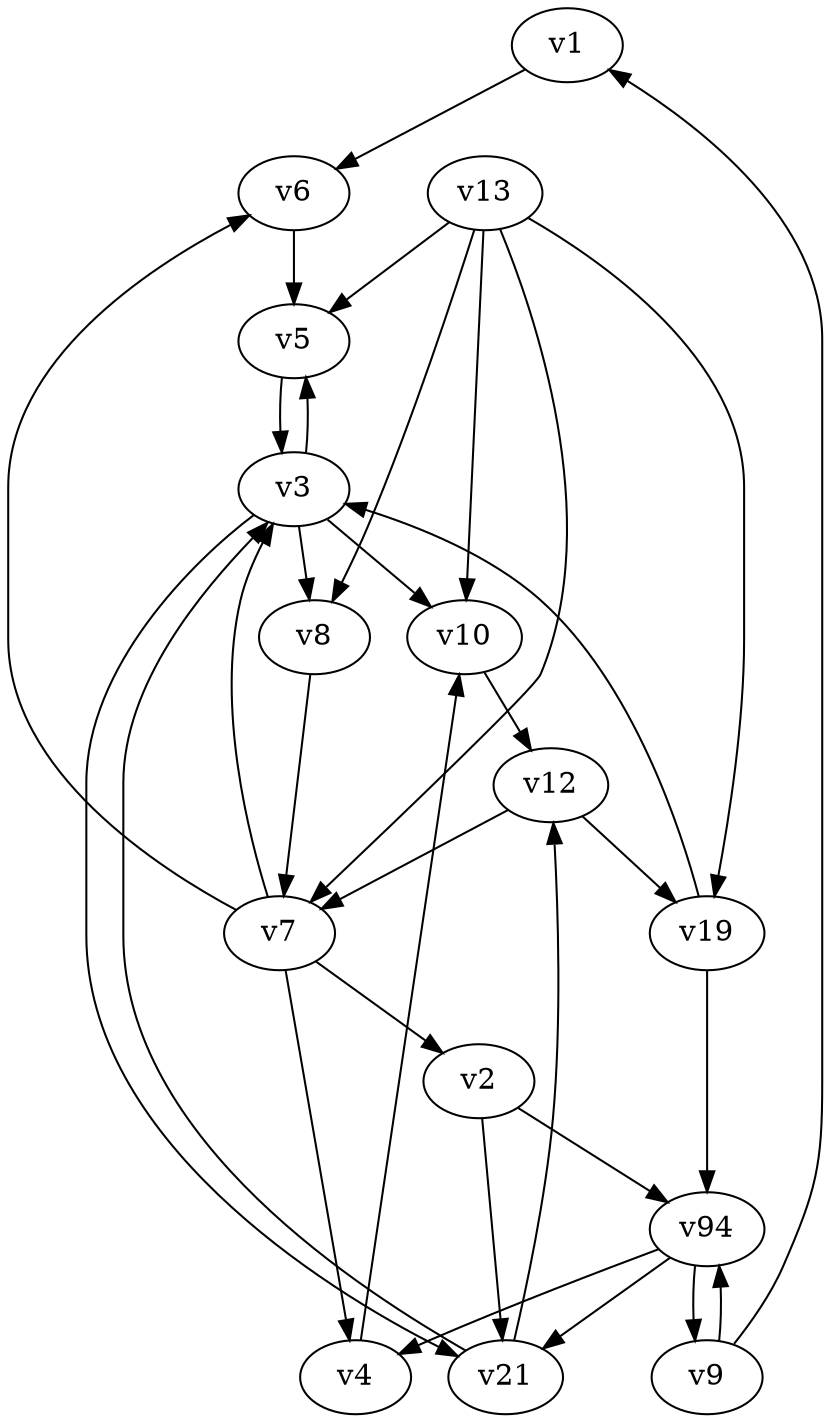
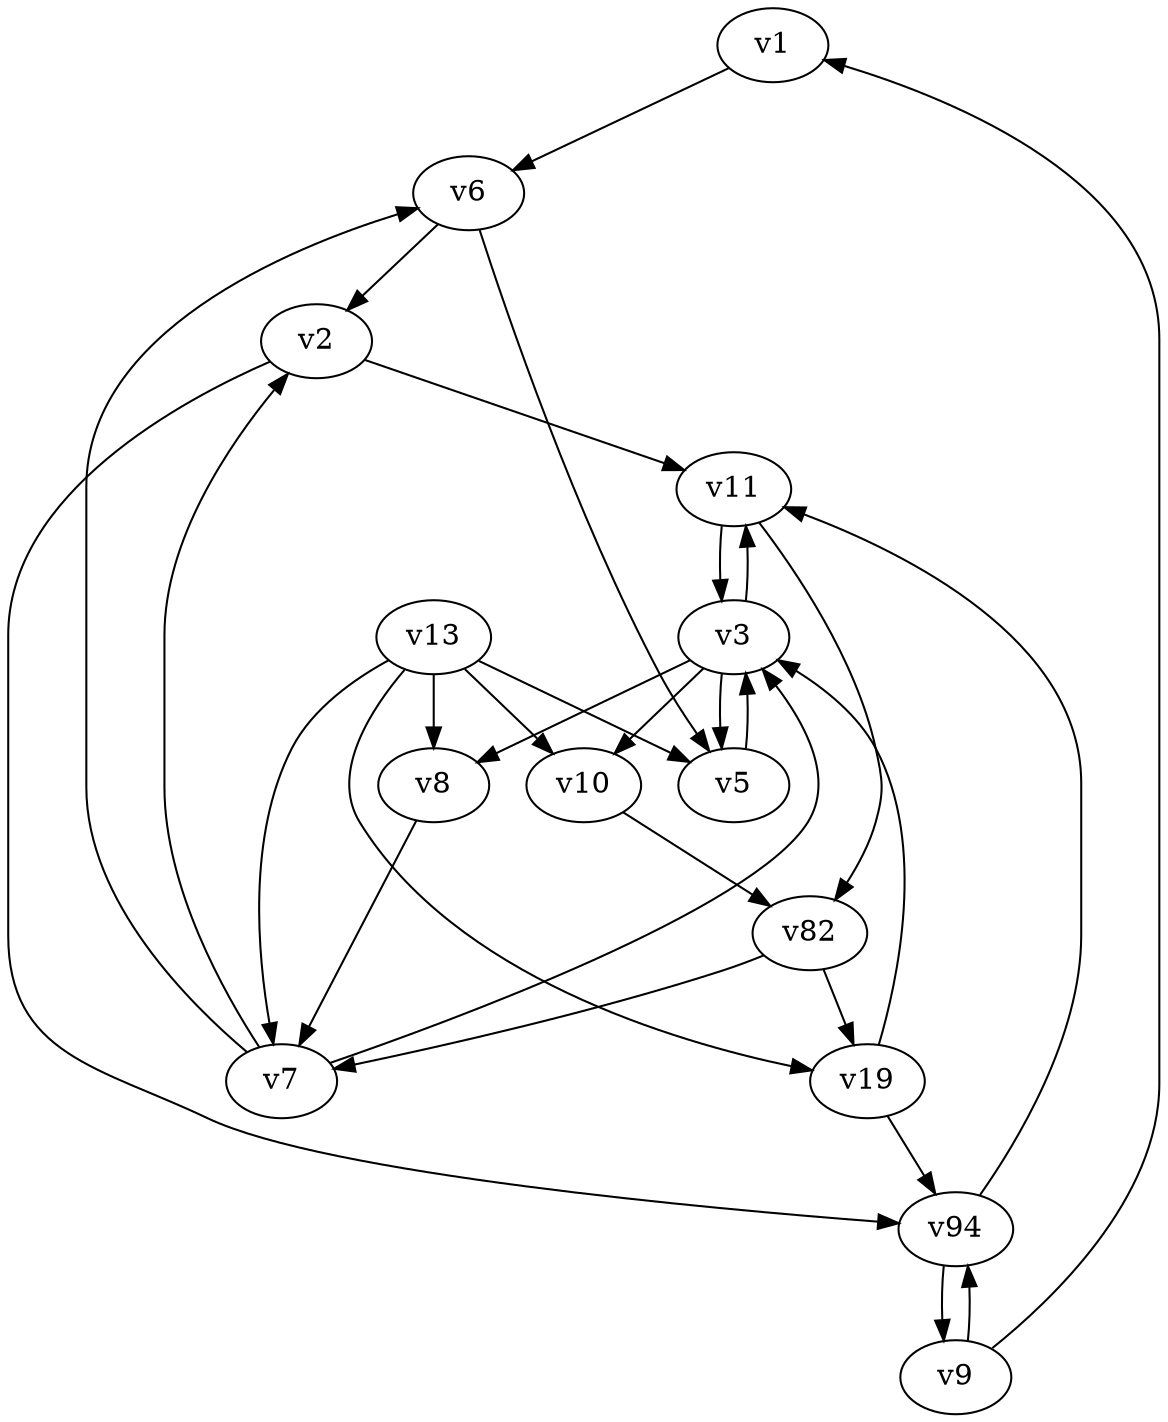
none -> (400, 260)
(551, 785) -> (810, 933)
(356, 1377) -> none
(506, 1377) -> (734, 489)
